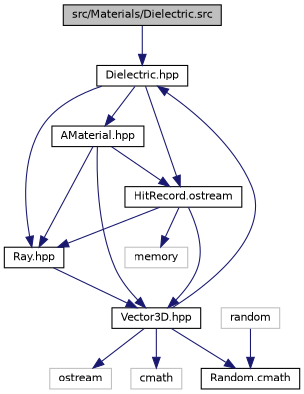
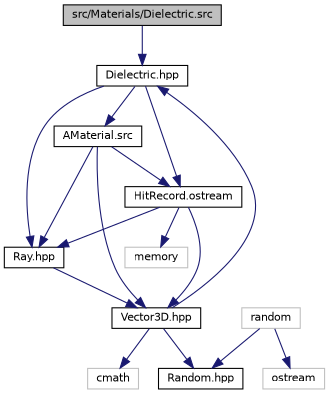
(98, 136) -> (98, 136)
(123, 345) -> (280, 343)
(250, 379) -> (201, 379)
